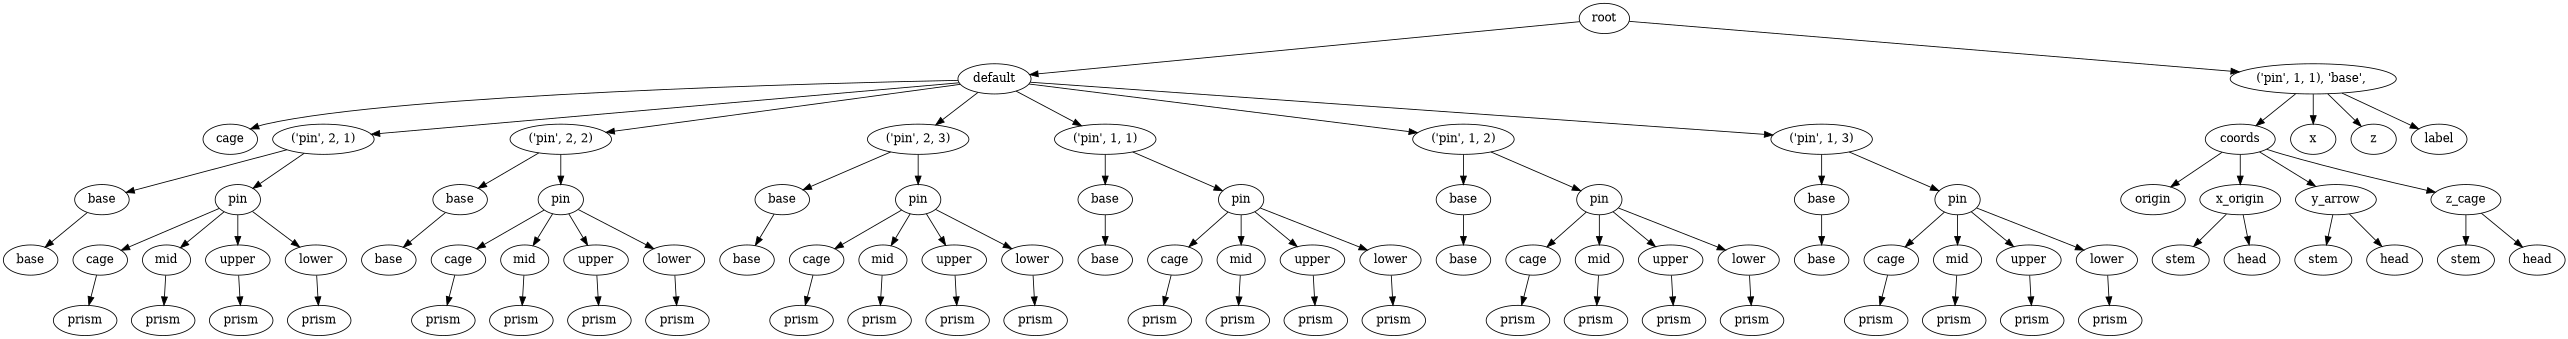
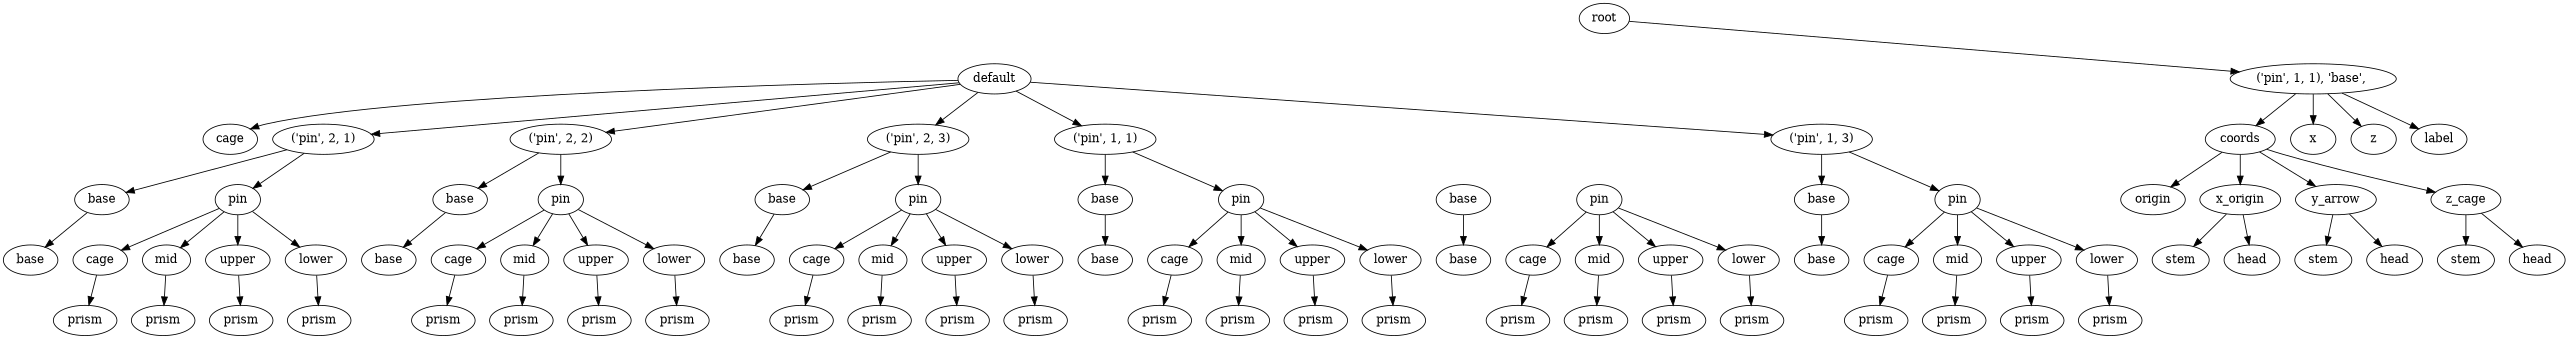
(1309, 48) -> none
(1463, 139) -> none
